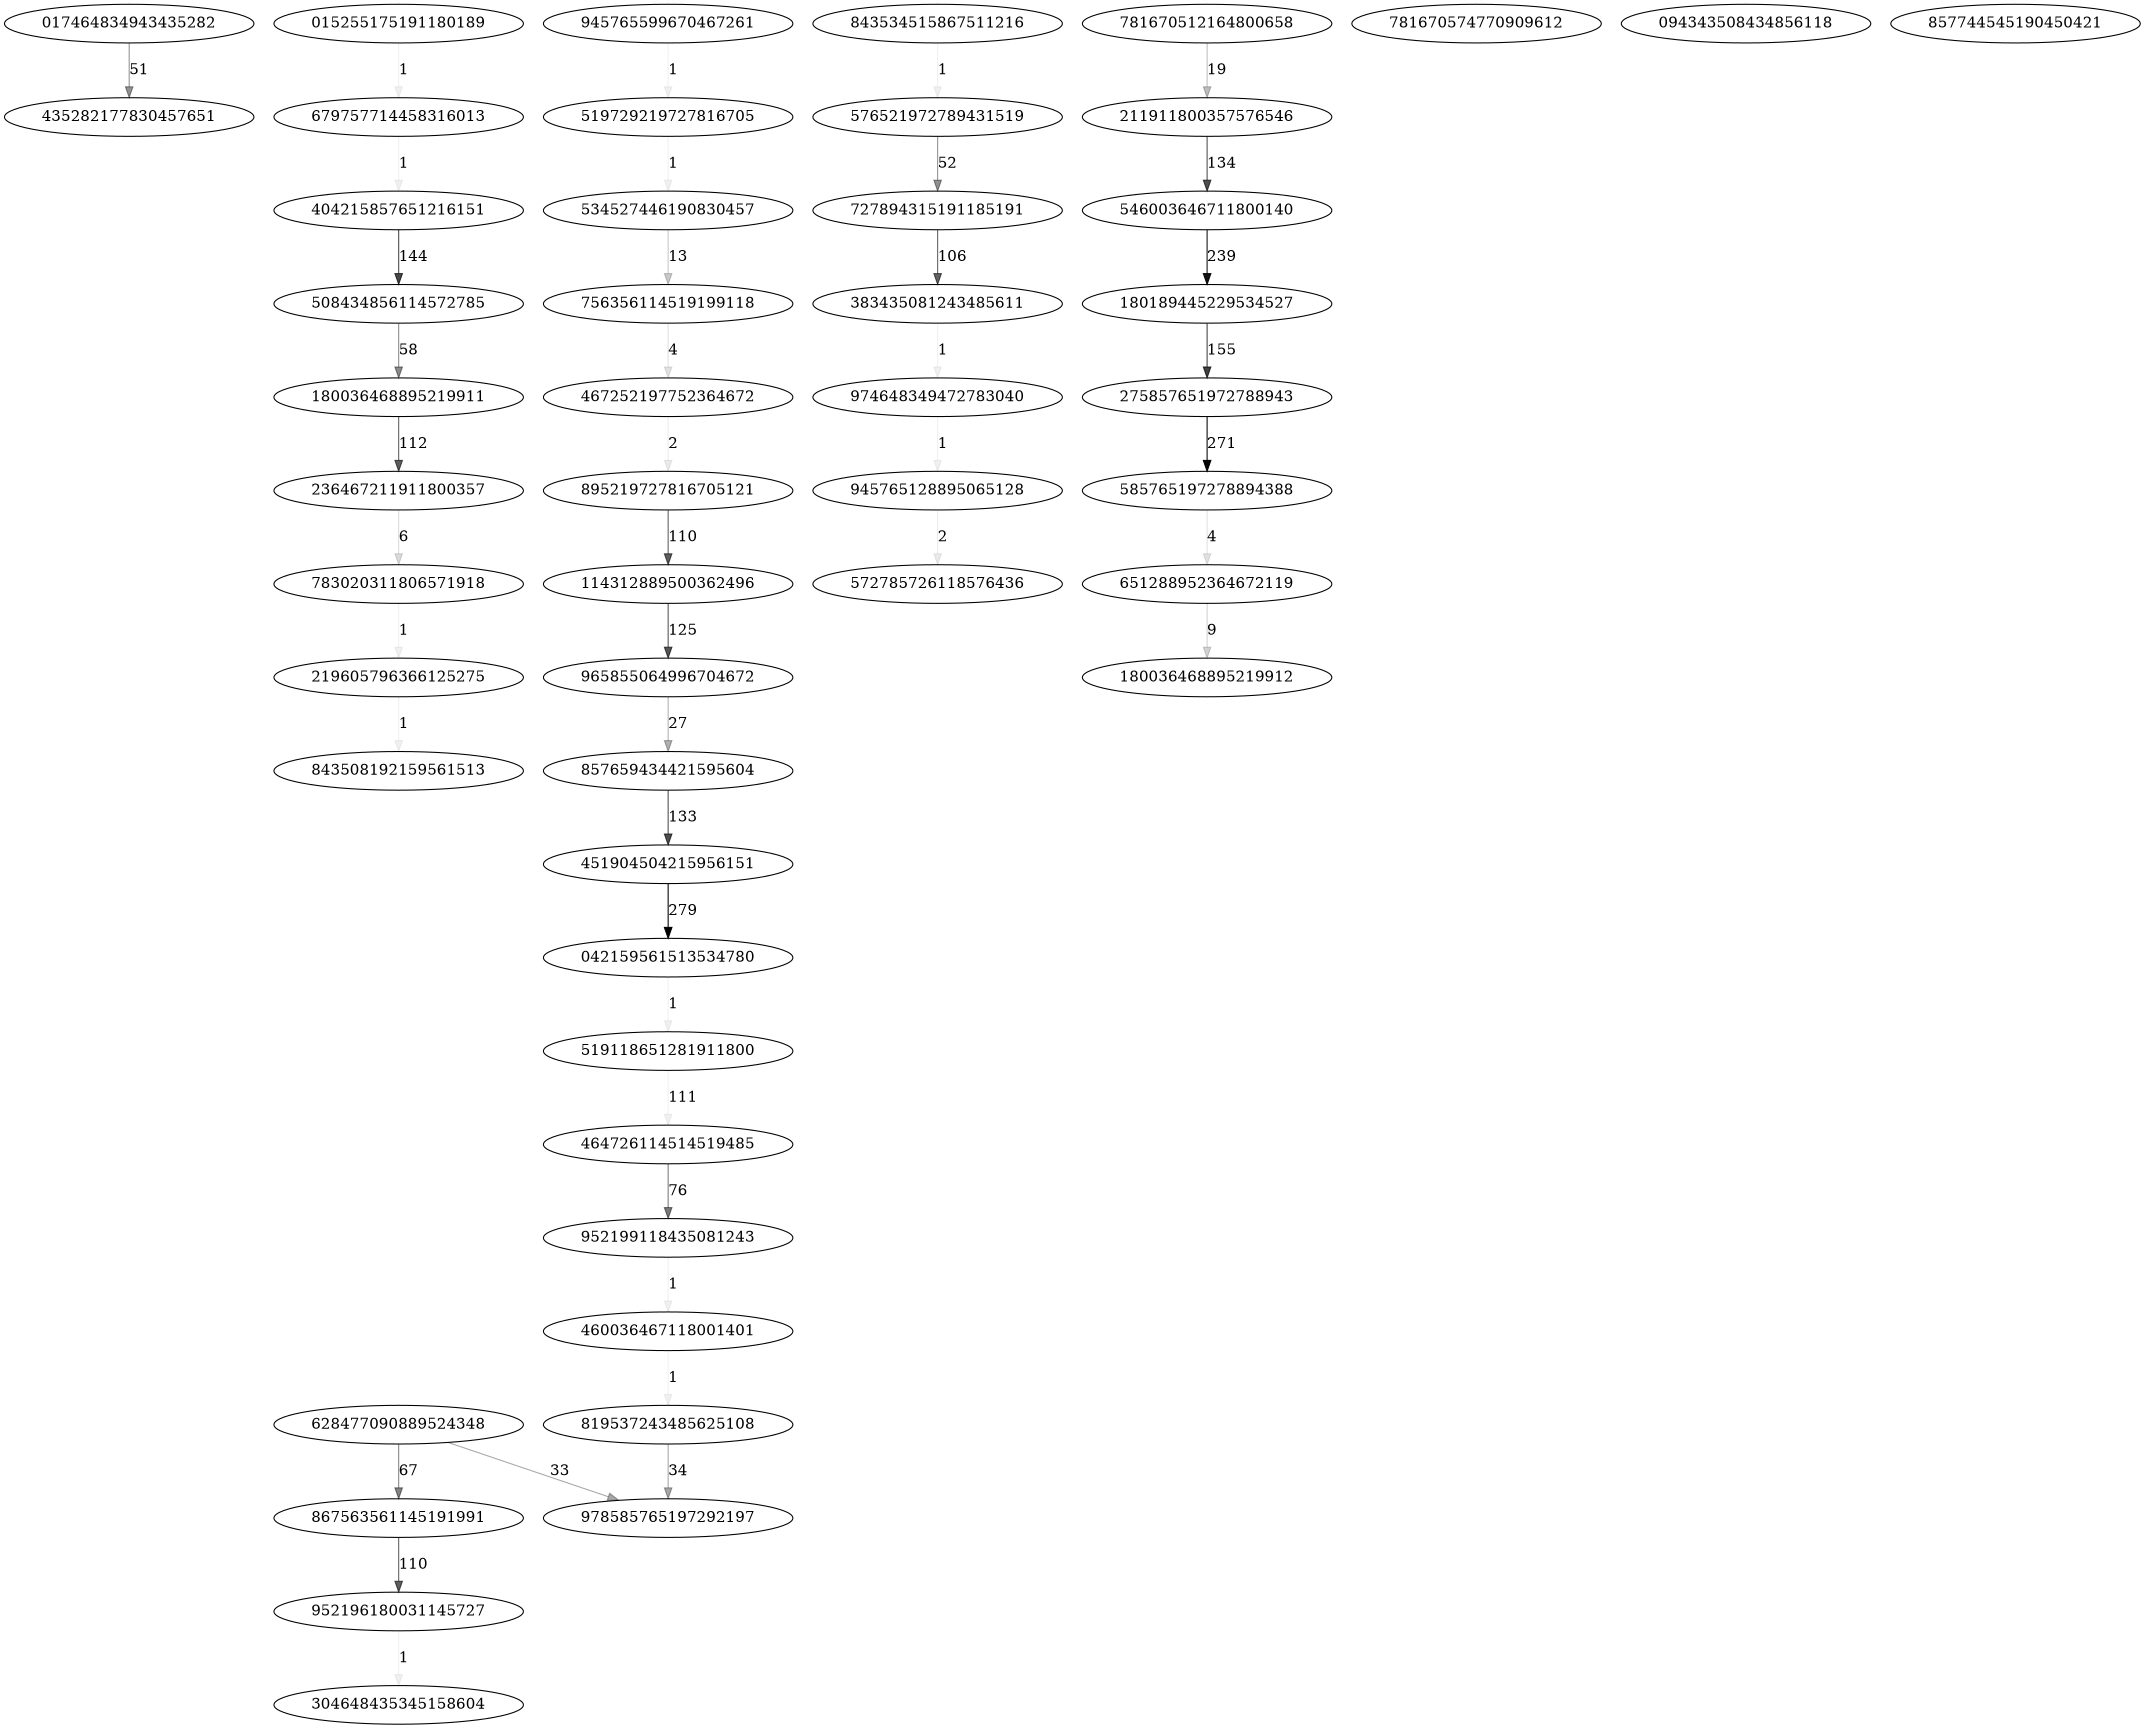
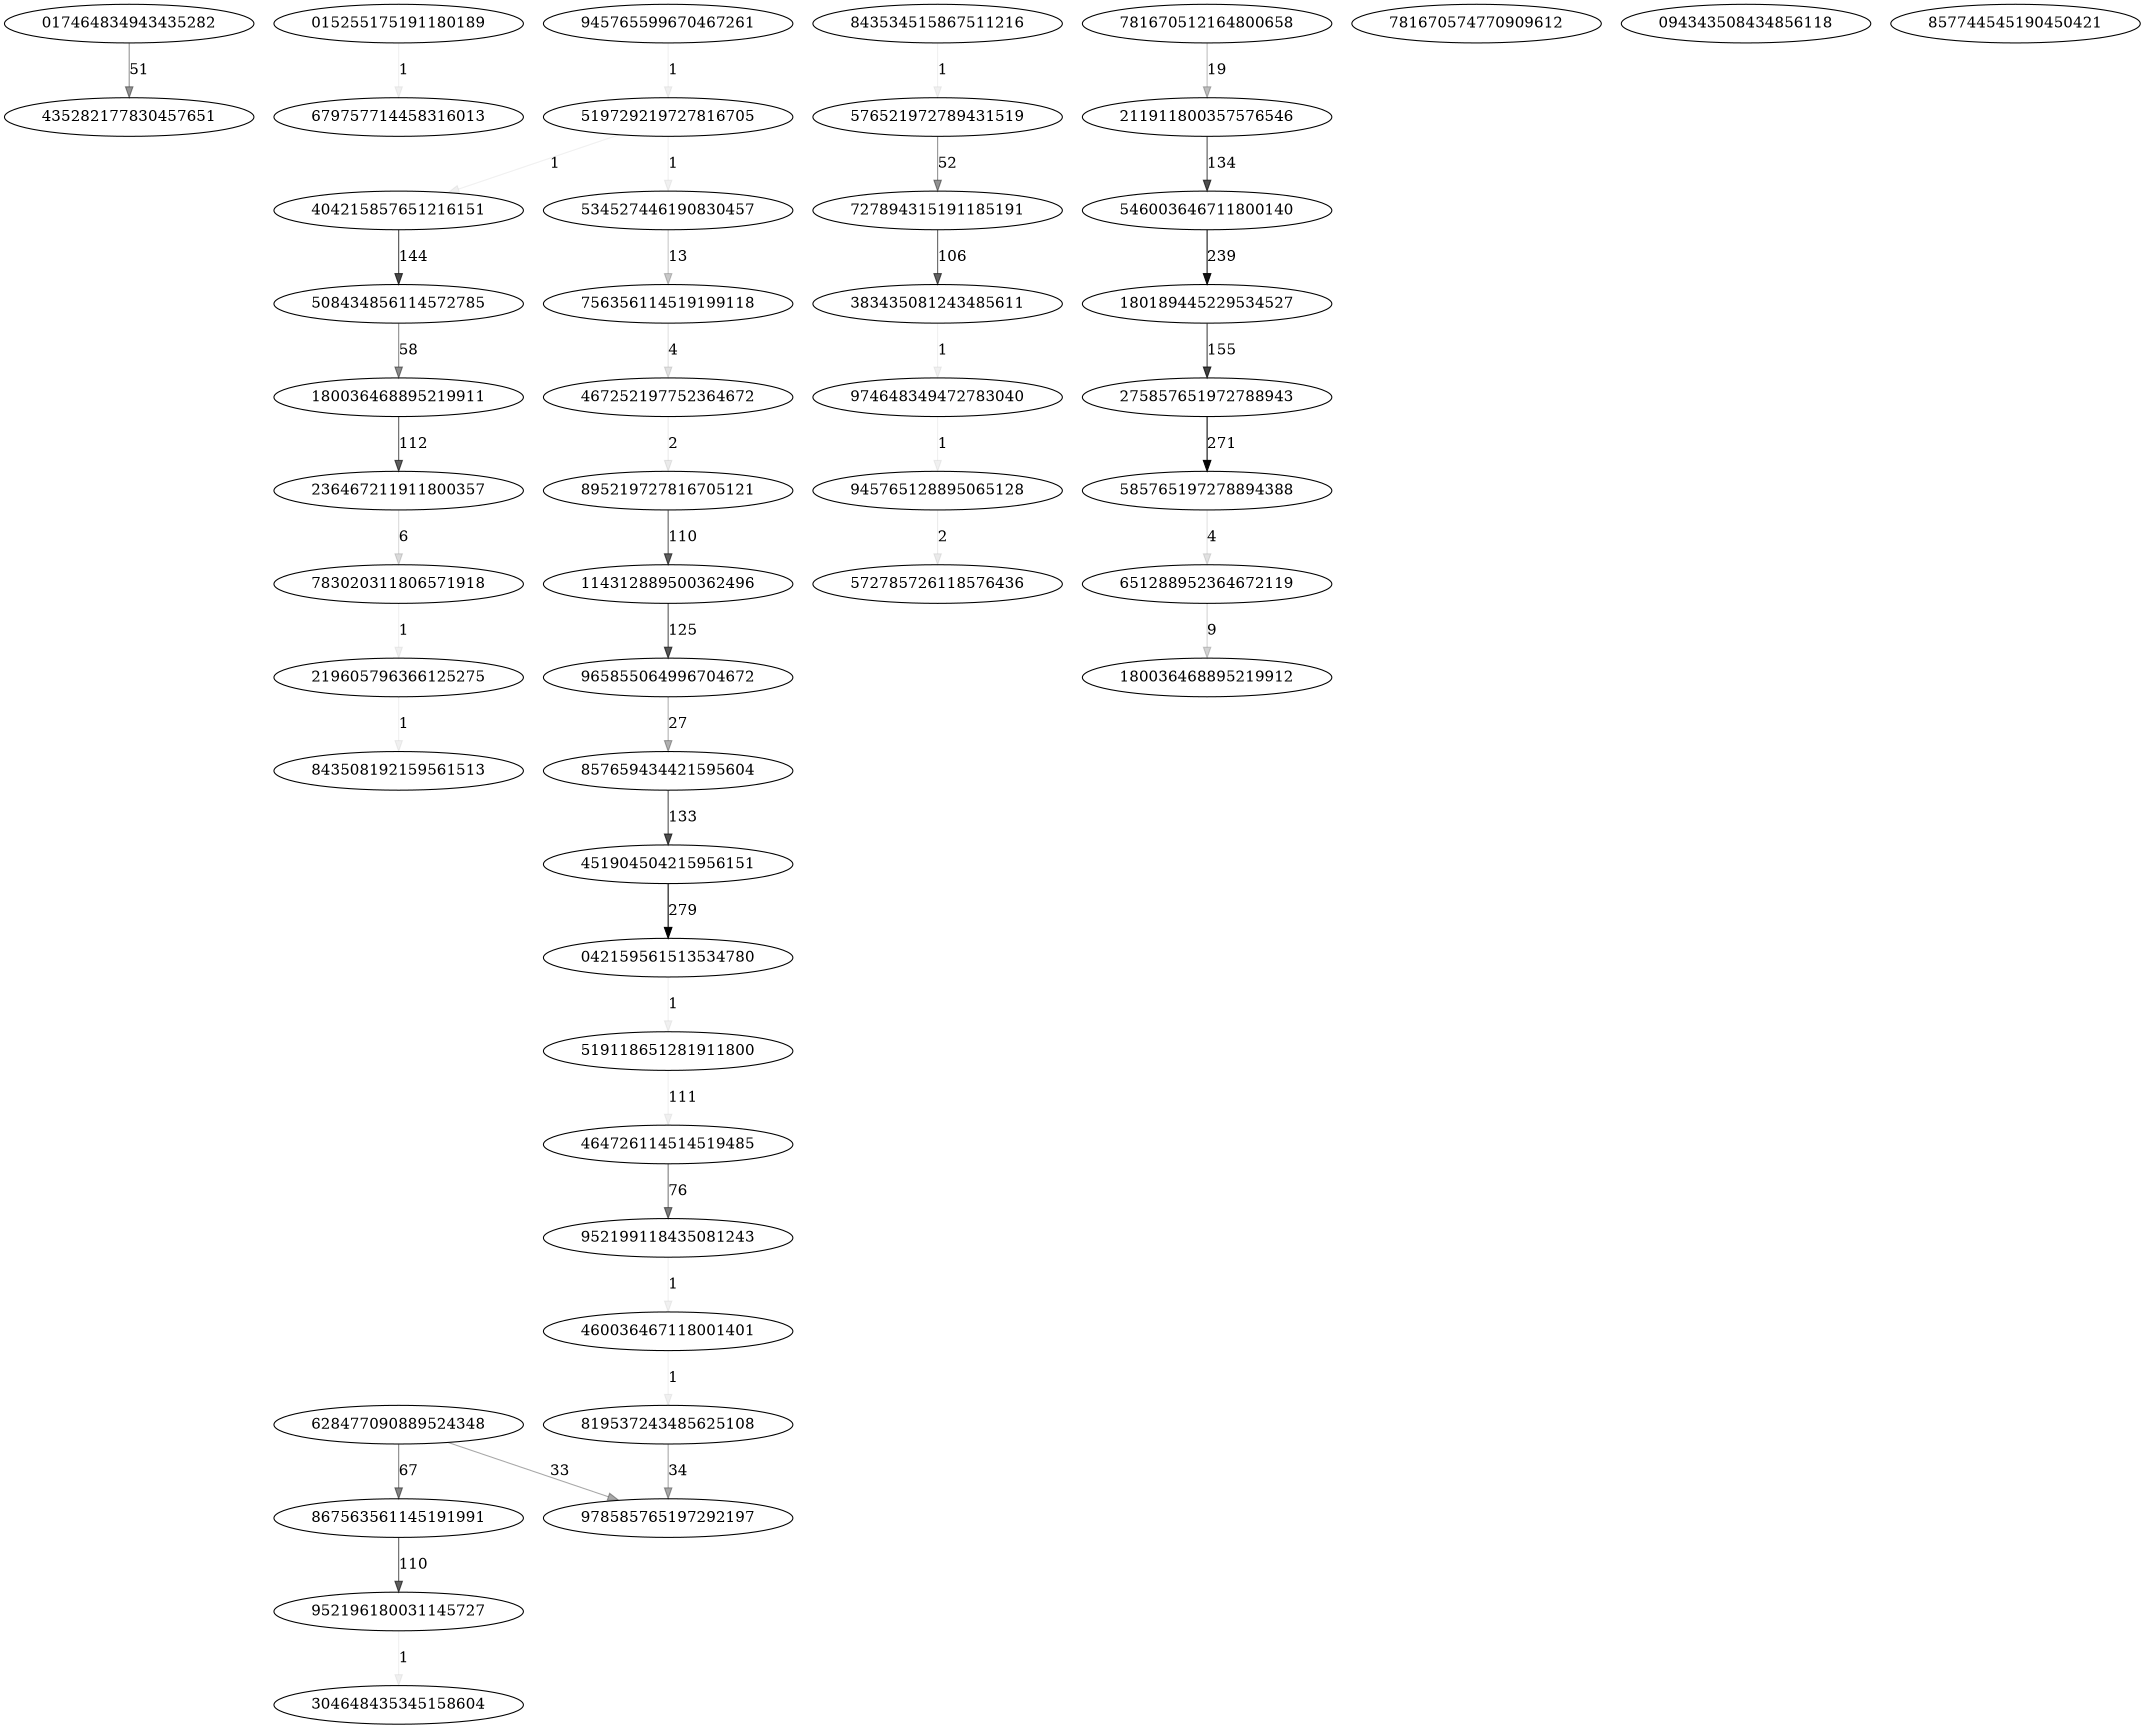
(399, 158) -> (539, 162)
